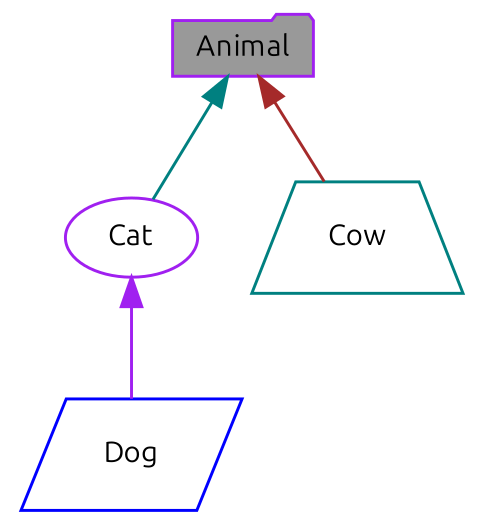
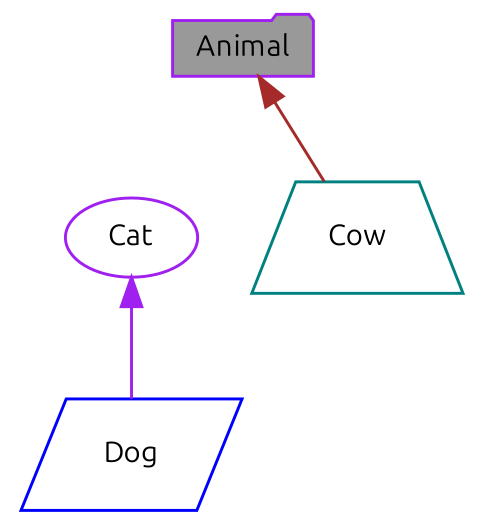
(182, 151) -> none
